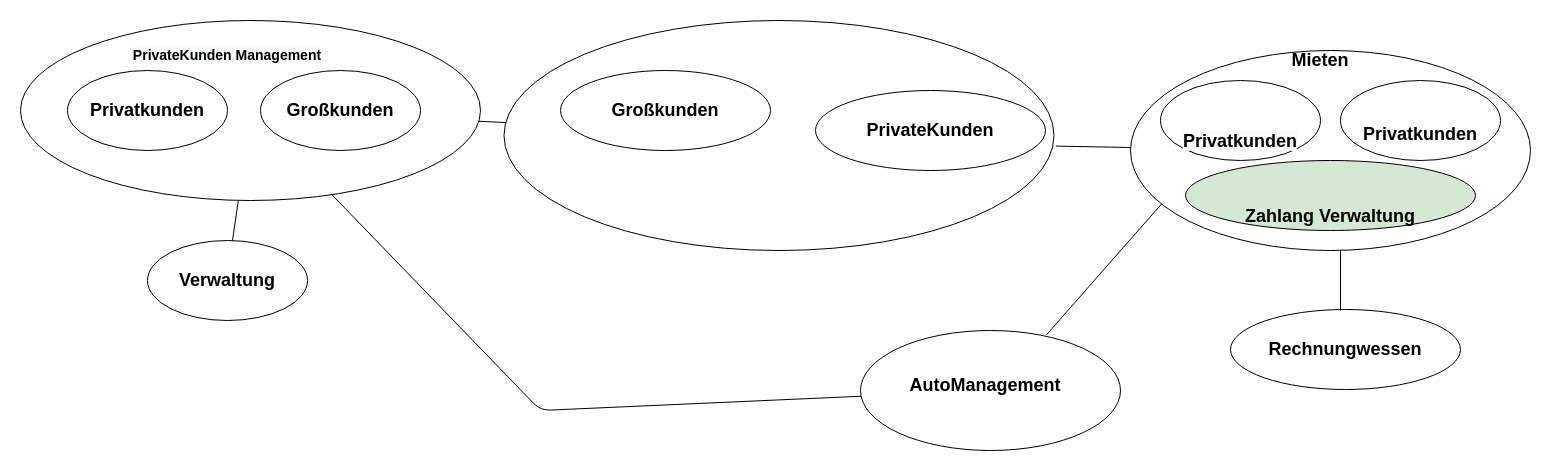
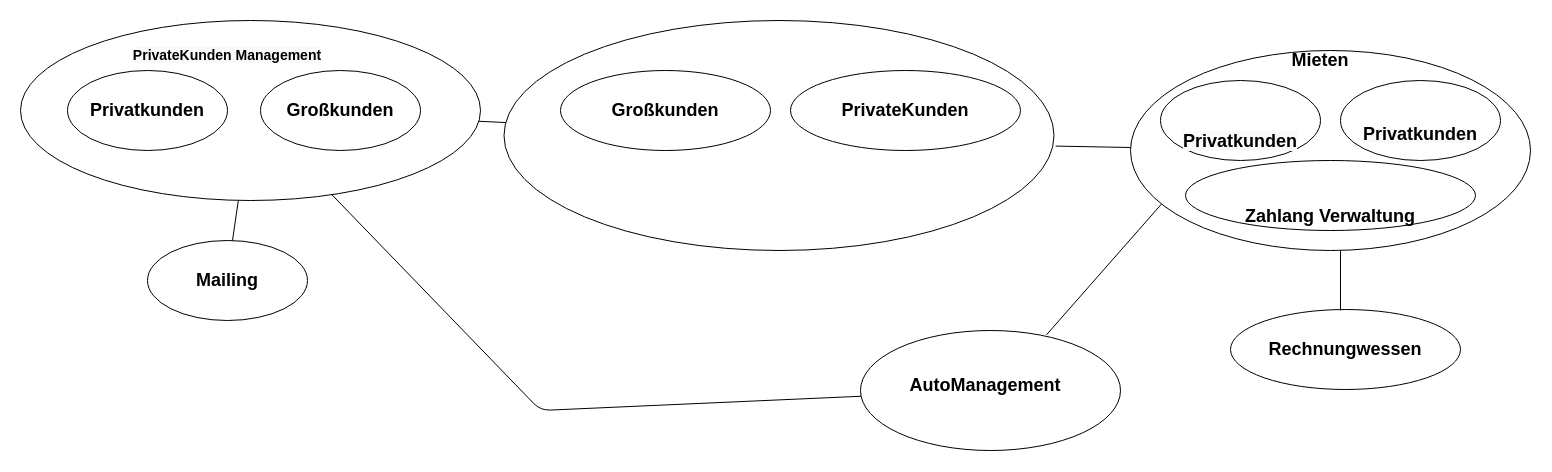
(931, 131) -> (906, 111)
(1331, 196) -> (1331, 196)
(228, 281) -> (228, 281)
